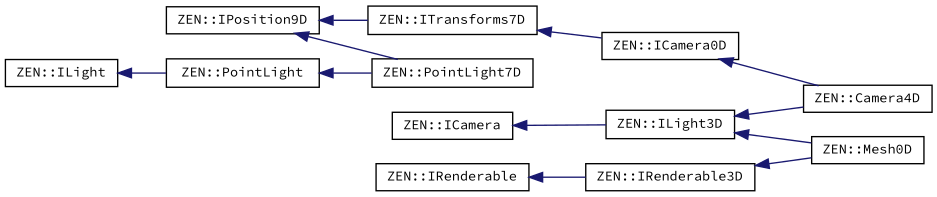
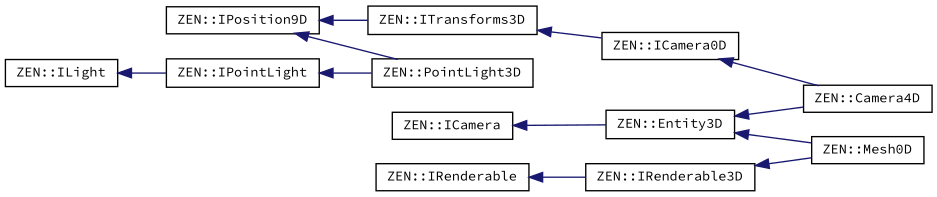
(453, 20) -> (453, 20)
(243, 73) -> (243, 73)
(453, 73) -> (453, 73)
(670, 124) -> (670, 124)
